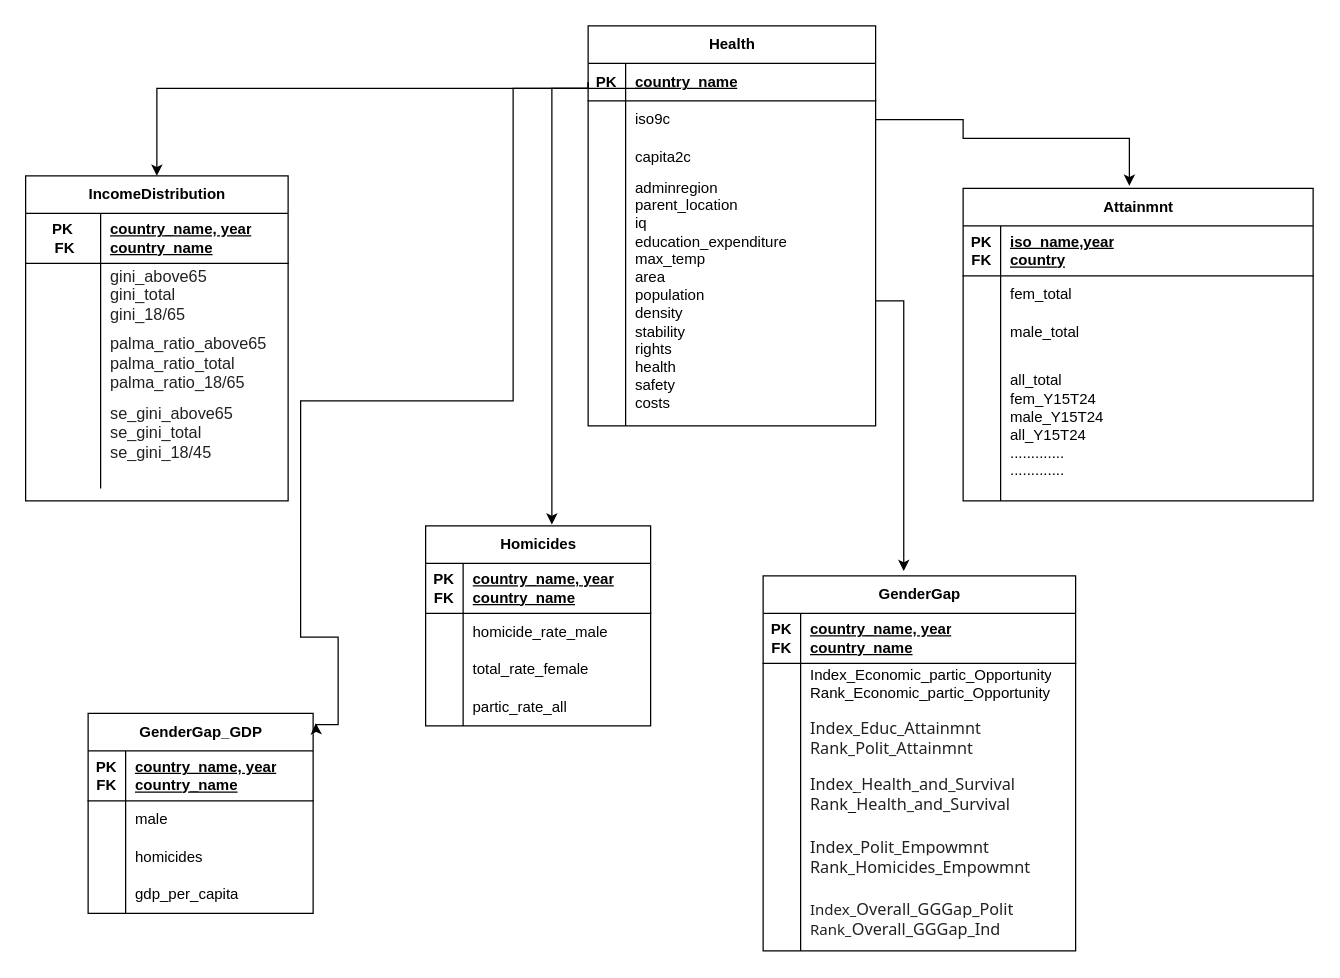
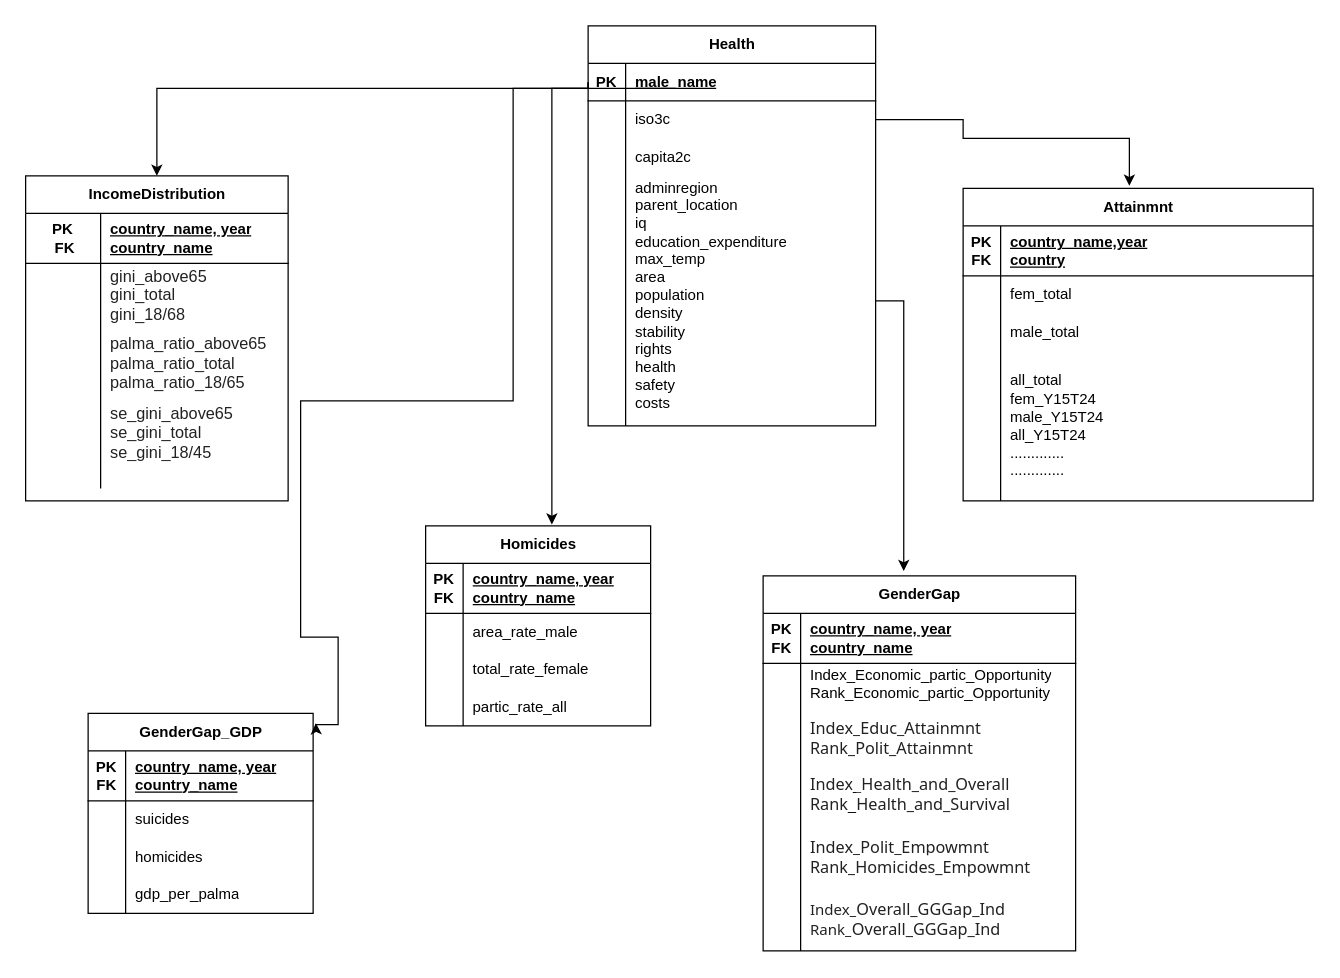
(686, 82) -> (671, 82)
(655, 119) -> (655, 119)
(1061, 251) -> (1080, 251)
(199, 294) -> (199, 294)
(543, 632) -> (530, 632)
(910, 794) -> (906, 794)
(150, 819) -> (165, 819)
(192, 894) -> (188, 894)
(908, 919) -> (903, 919)
